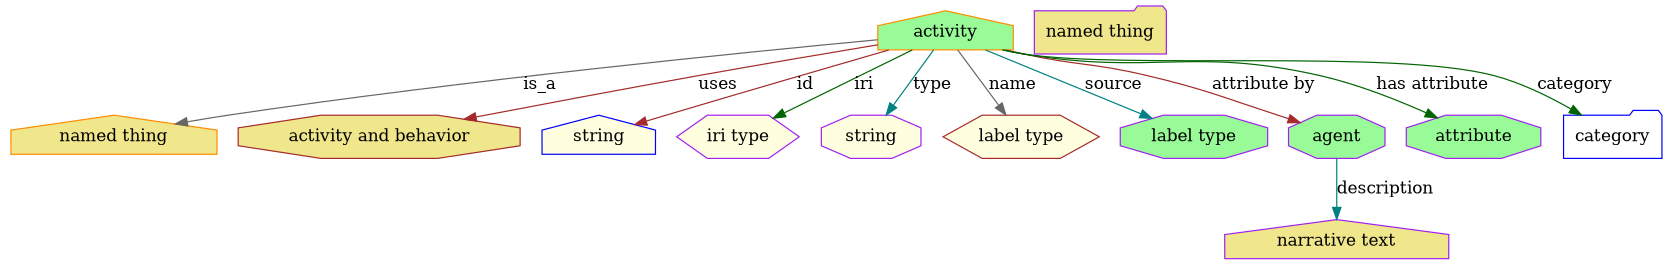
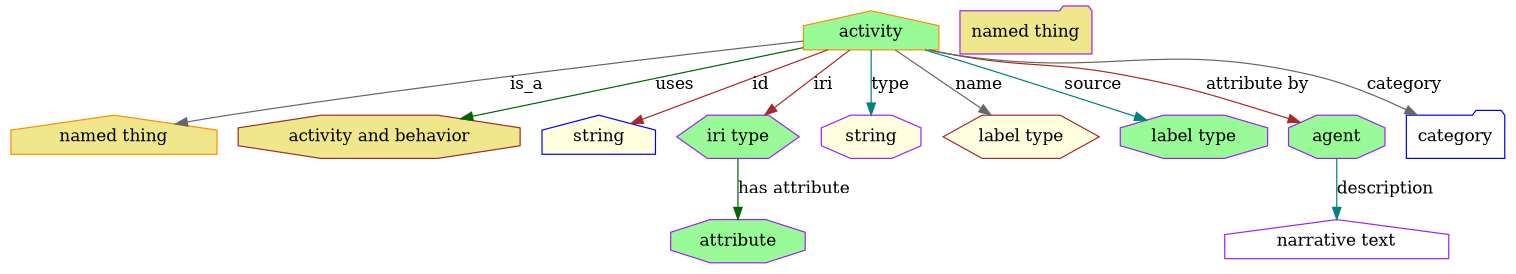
(1290, 61) -> (1171, 59)
(1282, 68) -> (738, 183)
(677, 80) -> (638, 82)
(848, 81) -> (812, 79)
(738, 137) -> (738, 137)
(1337, 241) -> (1337, 241)
